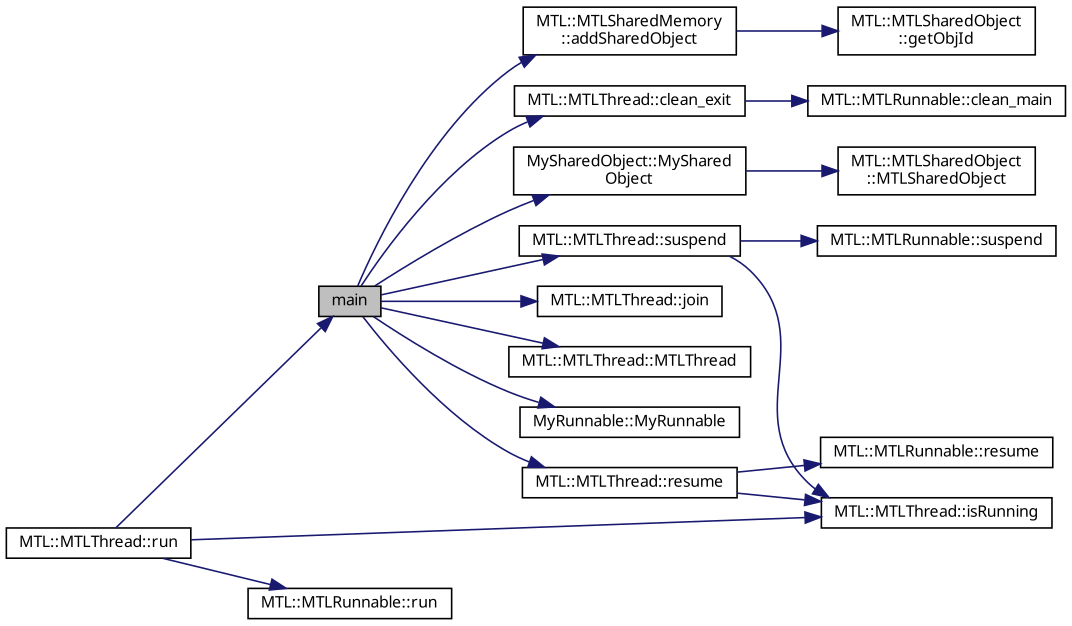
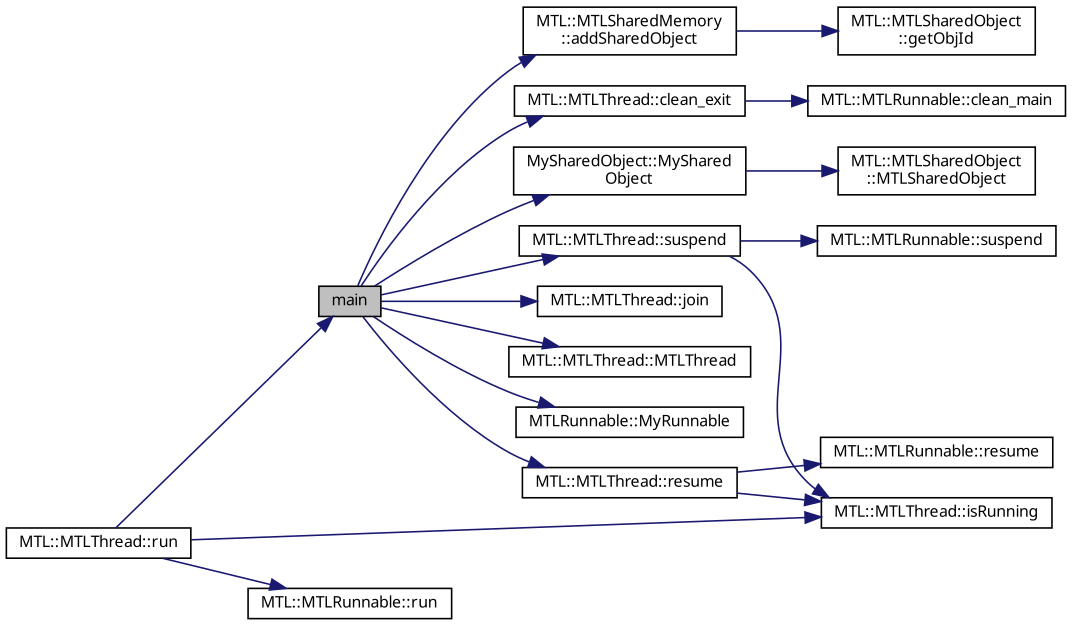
(630, 422) -> (630, 422)
